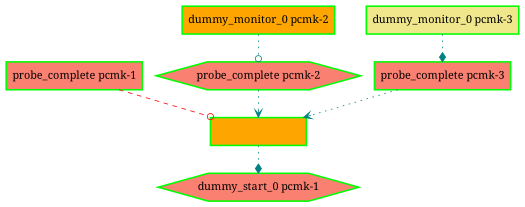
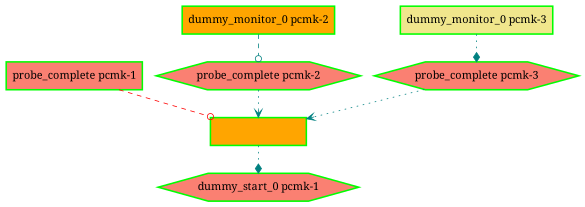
(258, 45) -> (258, 45)
(443, 76) -> (477, 76)
